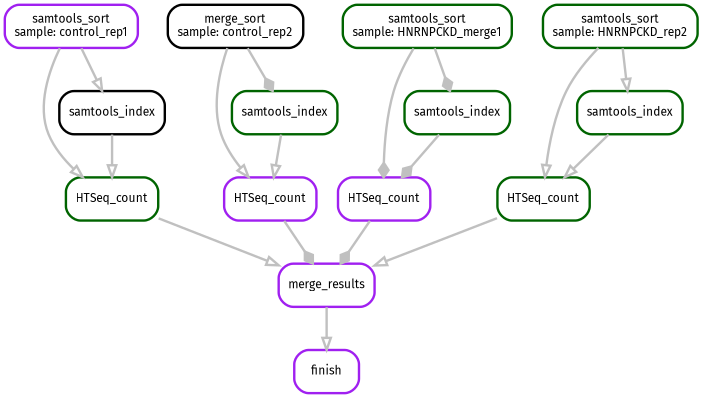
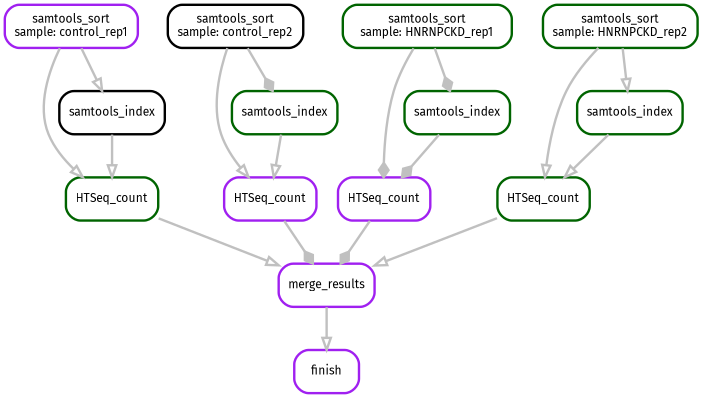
(236, 26) -> (236, 26)
(427, 26) -> (427, 26)
